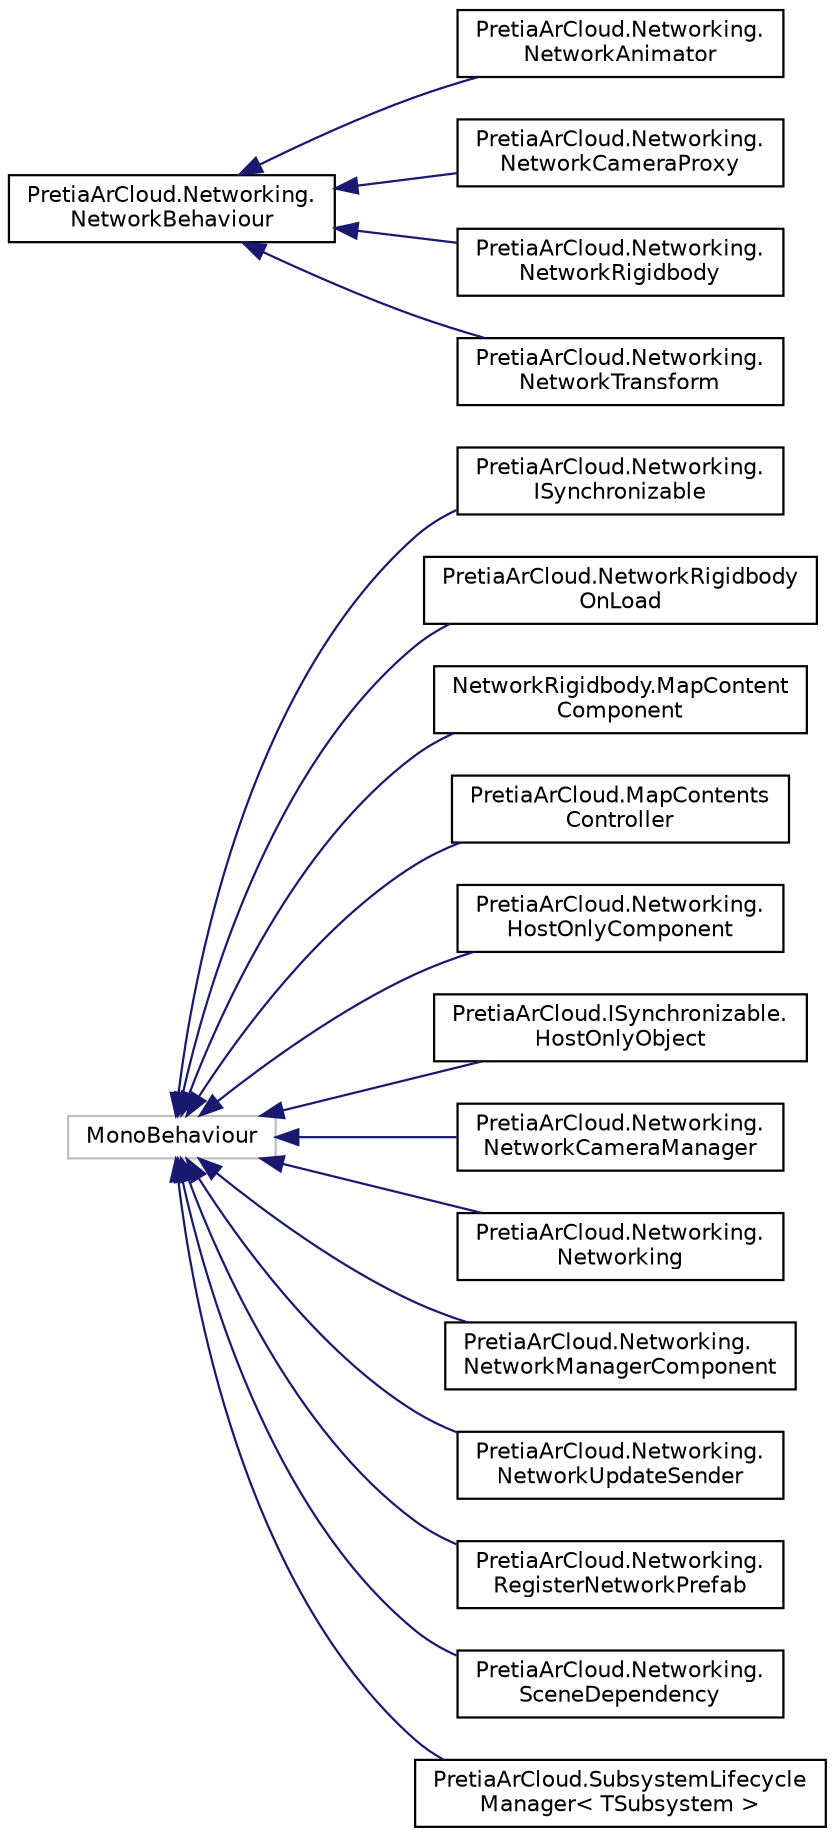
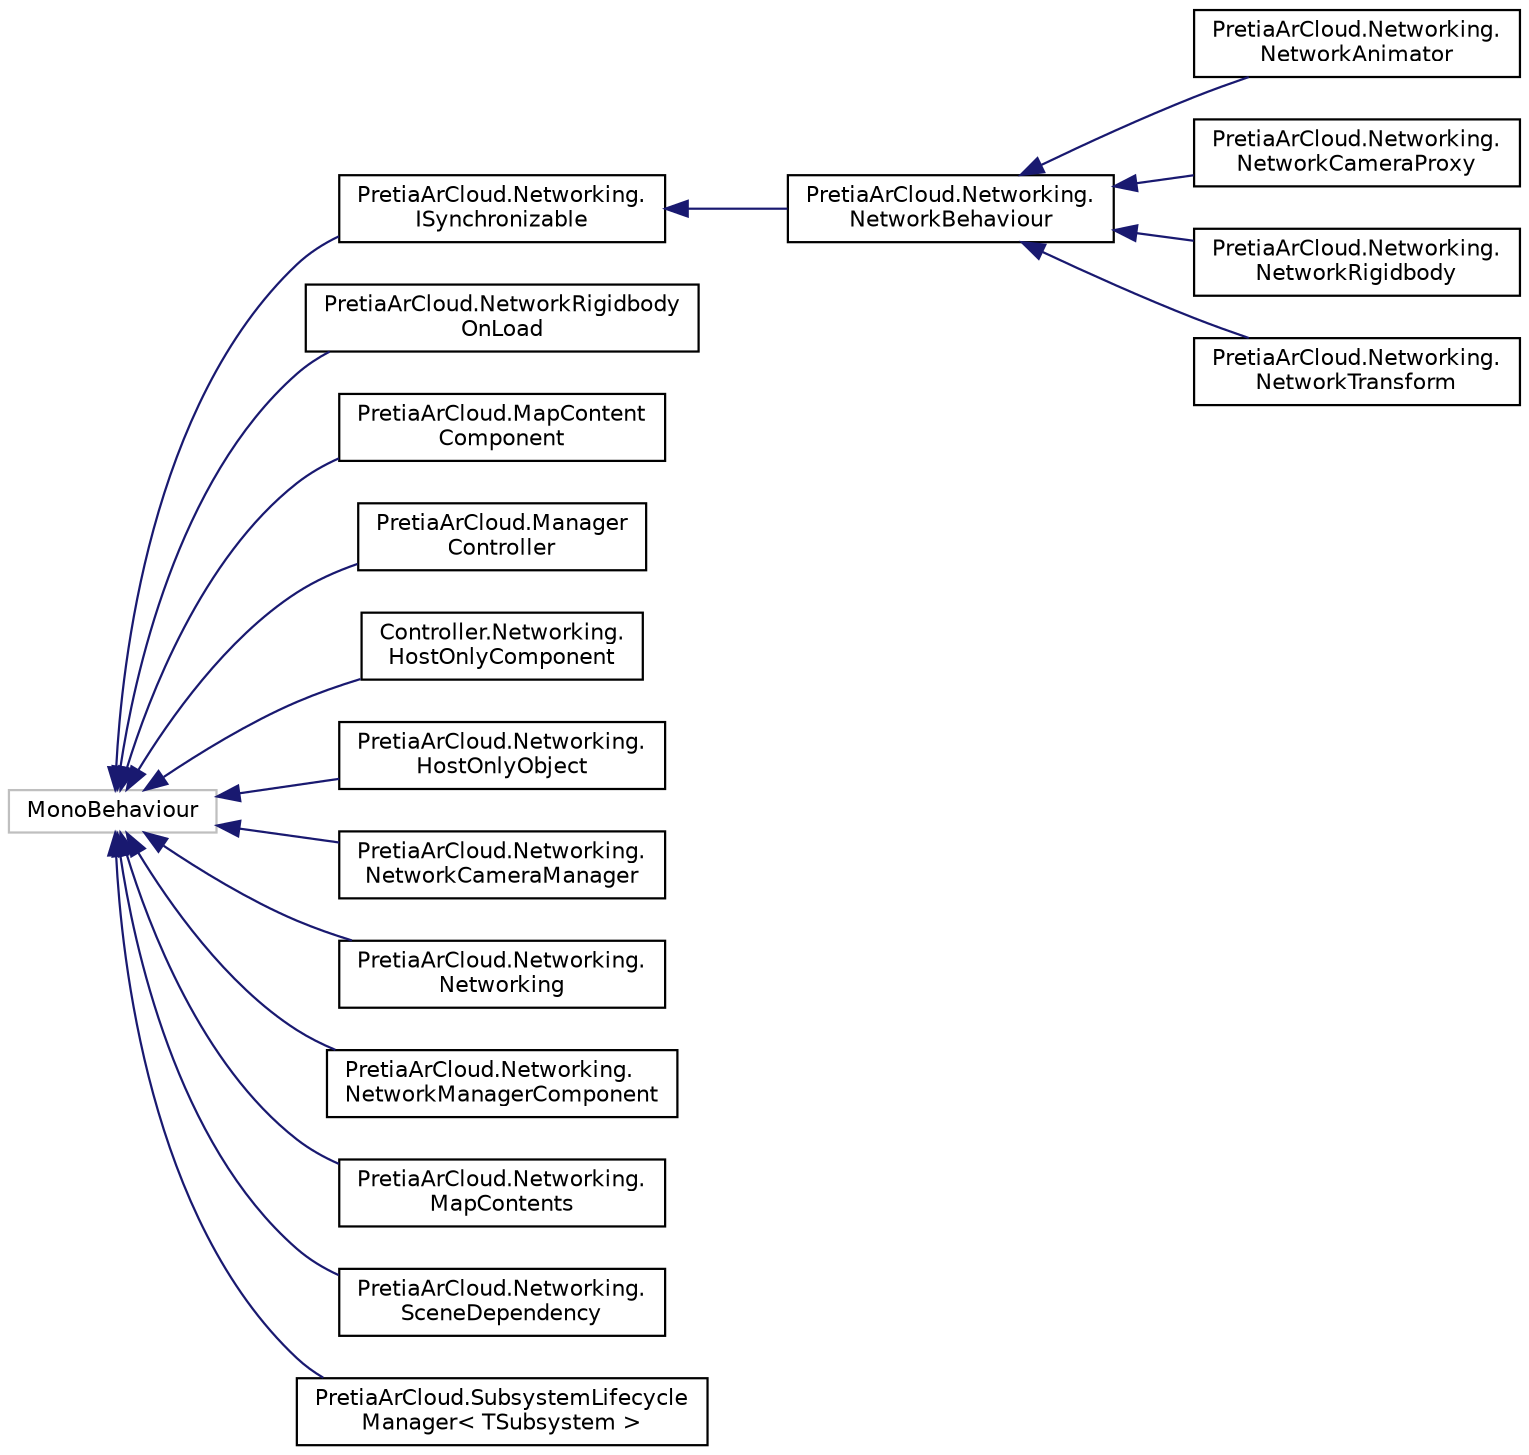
none -> (738, 209)
(620, 700) -> (502, 427)
(620, 809) -> (502, 537)
(620, 918) -> (502, 646)
(620, 1028) -> (502, 756)
(620, 1465) -> (502, 1193)
(620, 1575) -> none
